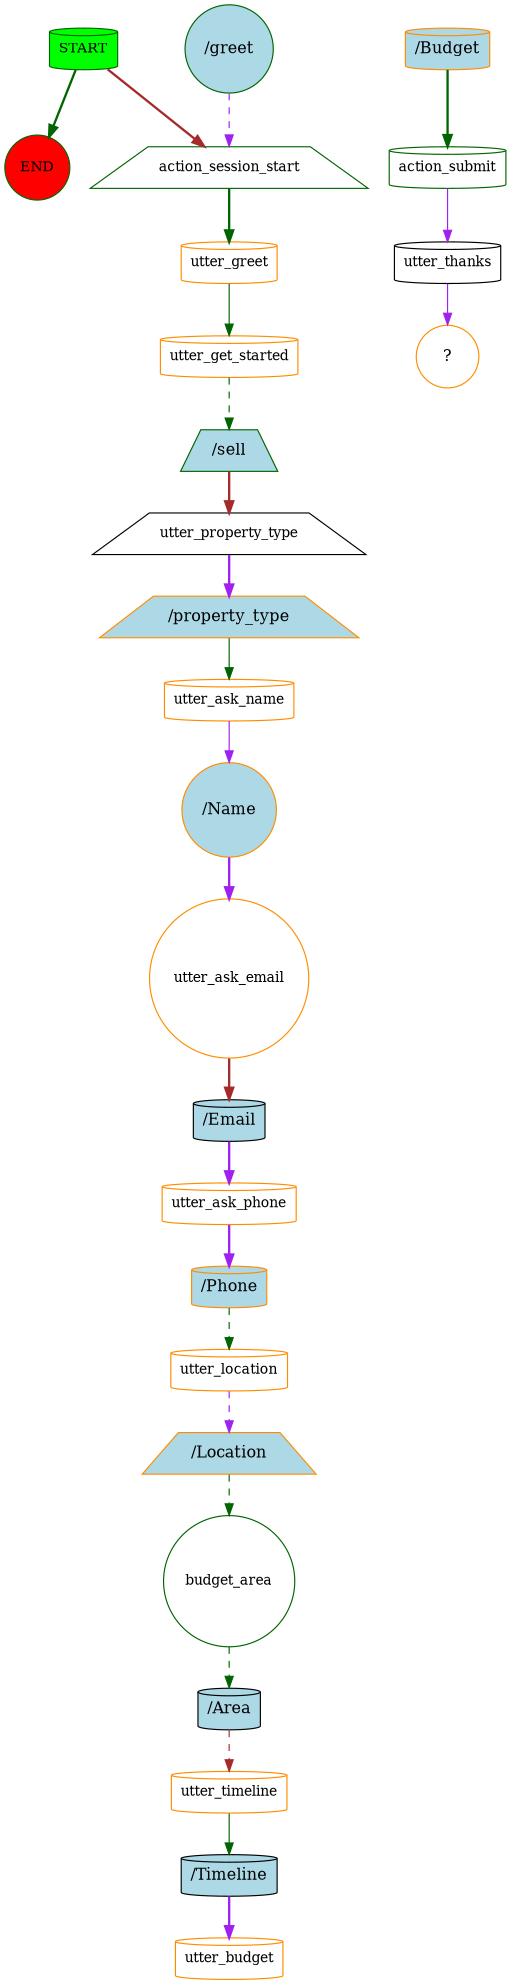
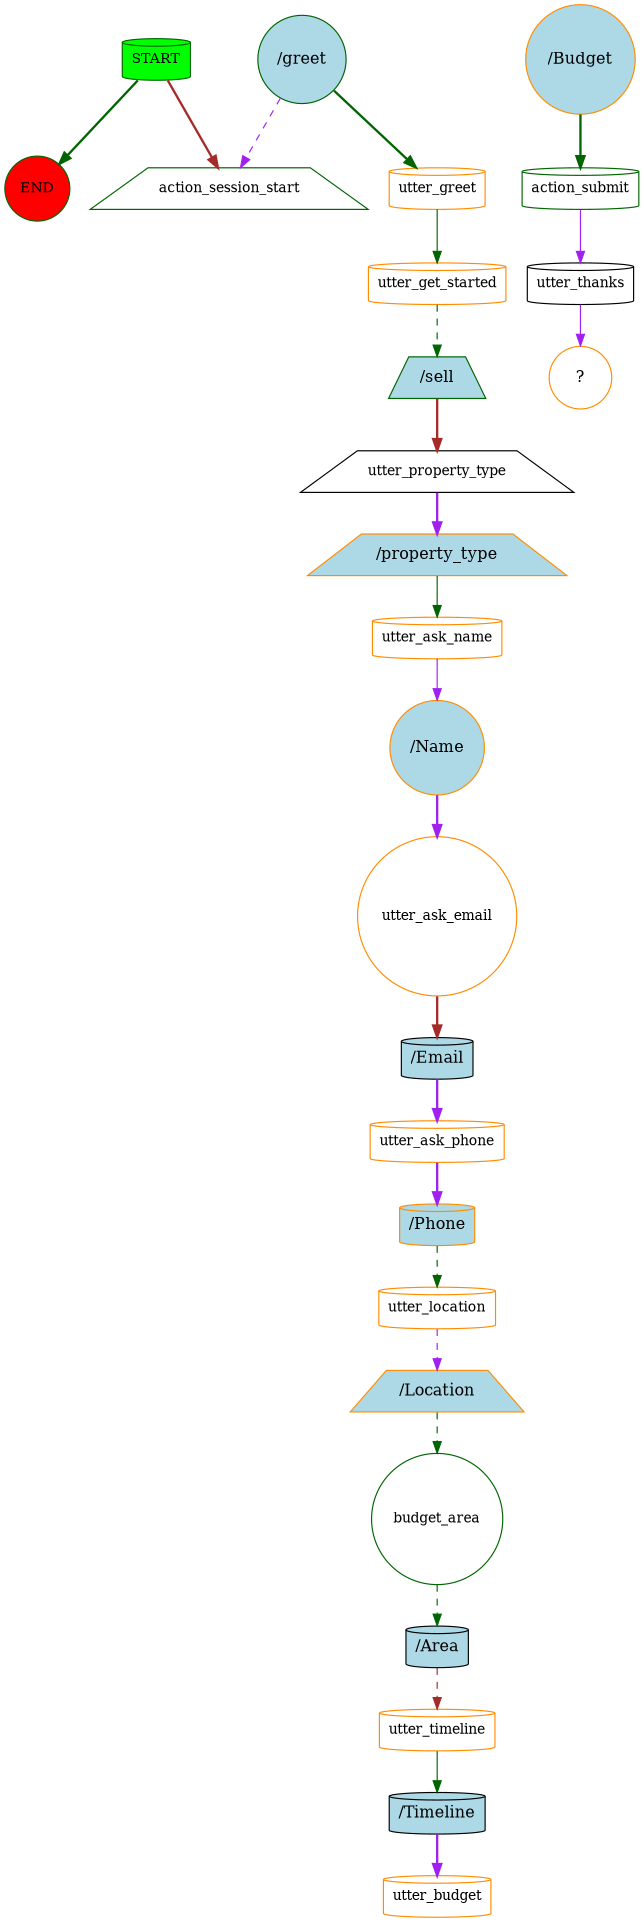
(448, 49) -> (580, 60)
(229, 209) -> (371, 125)
